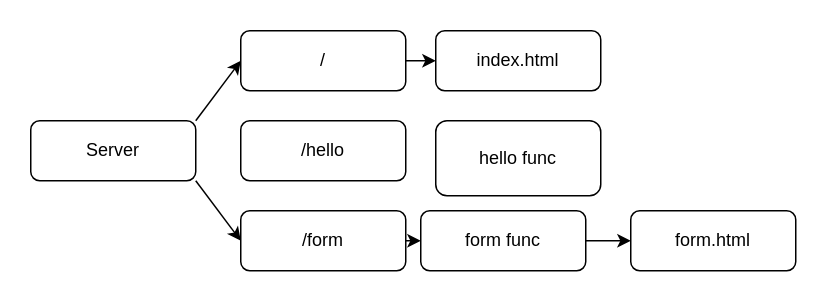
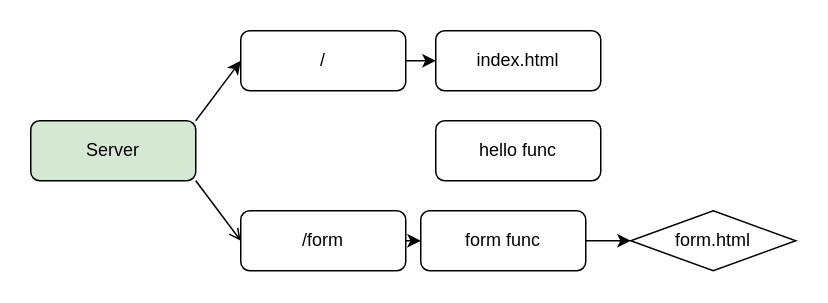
(113, 151) -> (113, 151)
(323, 151) -> none
(518, 158) -> (518, 151)
(234, 232) -> (235, 233)
(713, 241) -> (713, 241)
